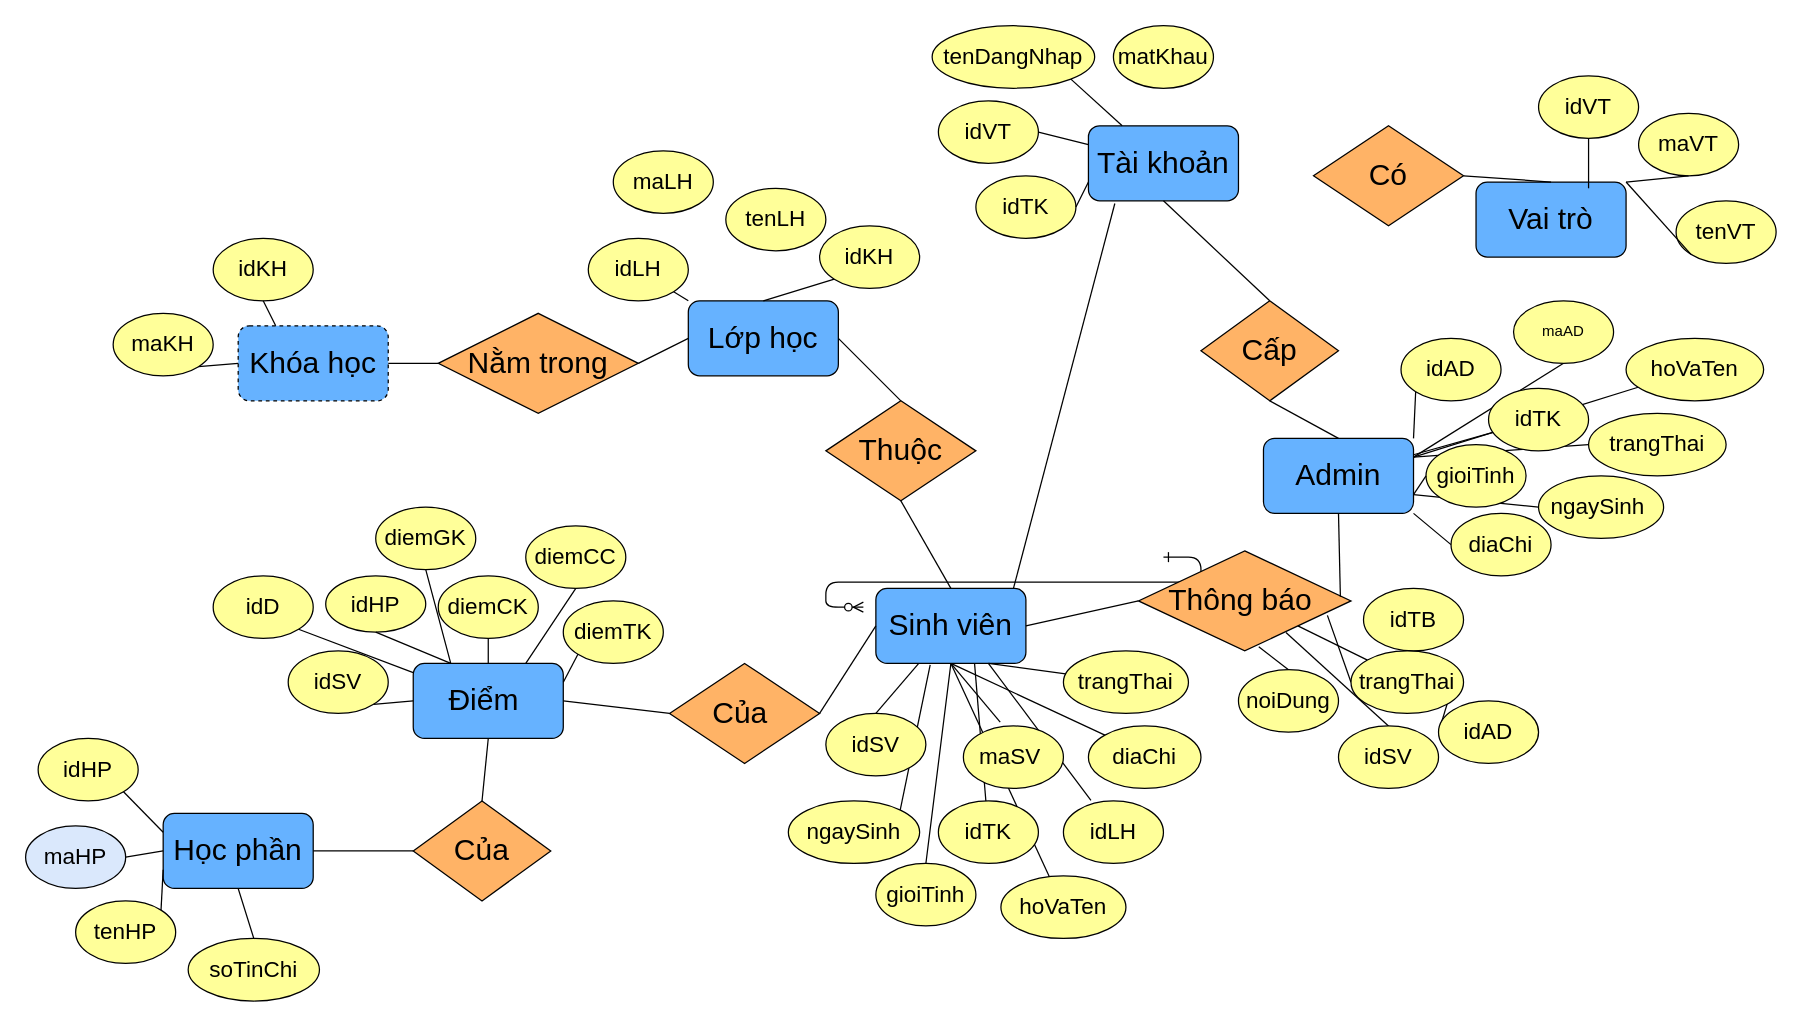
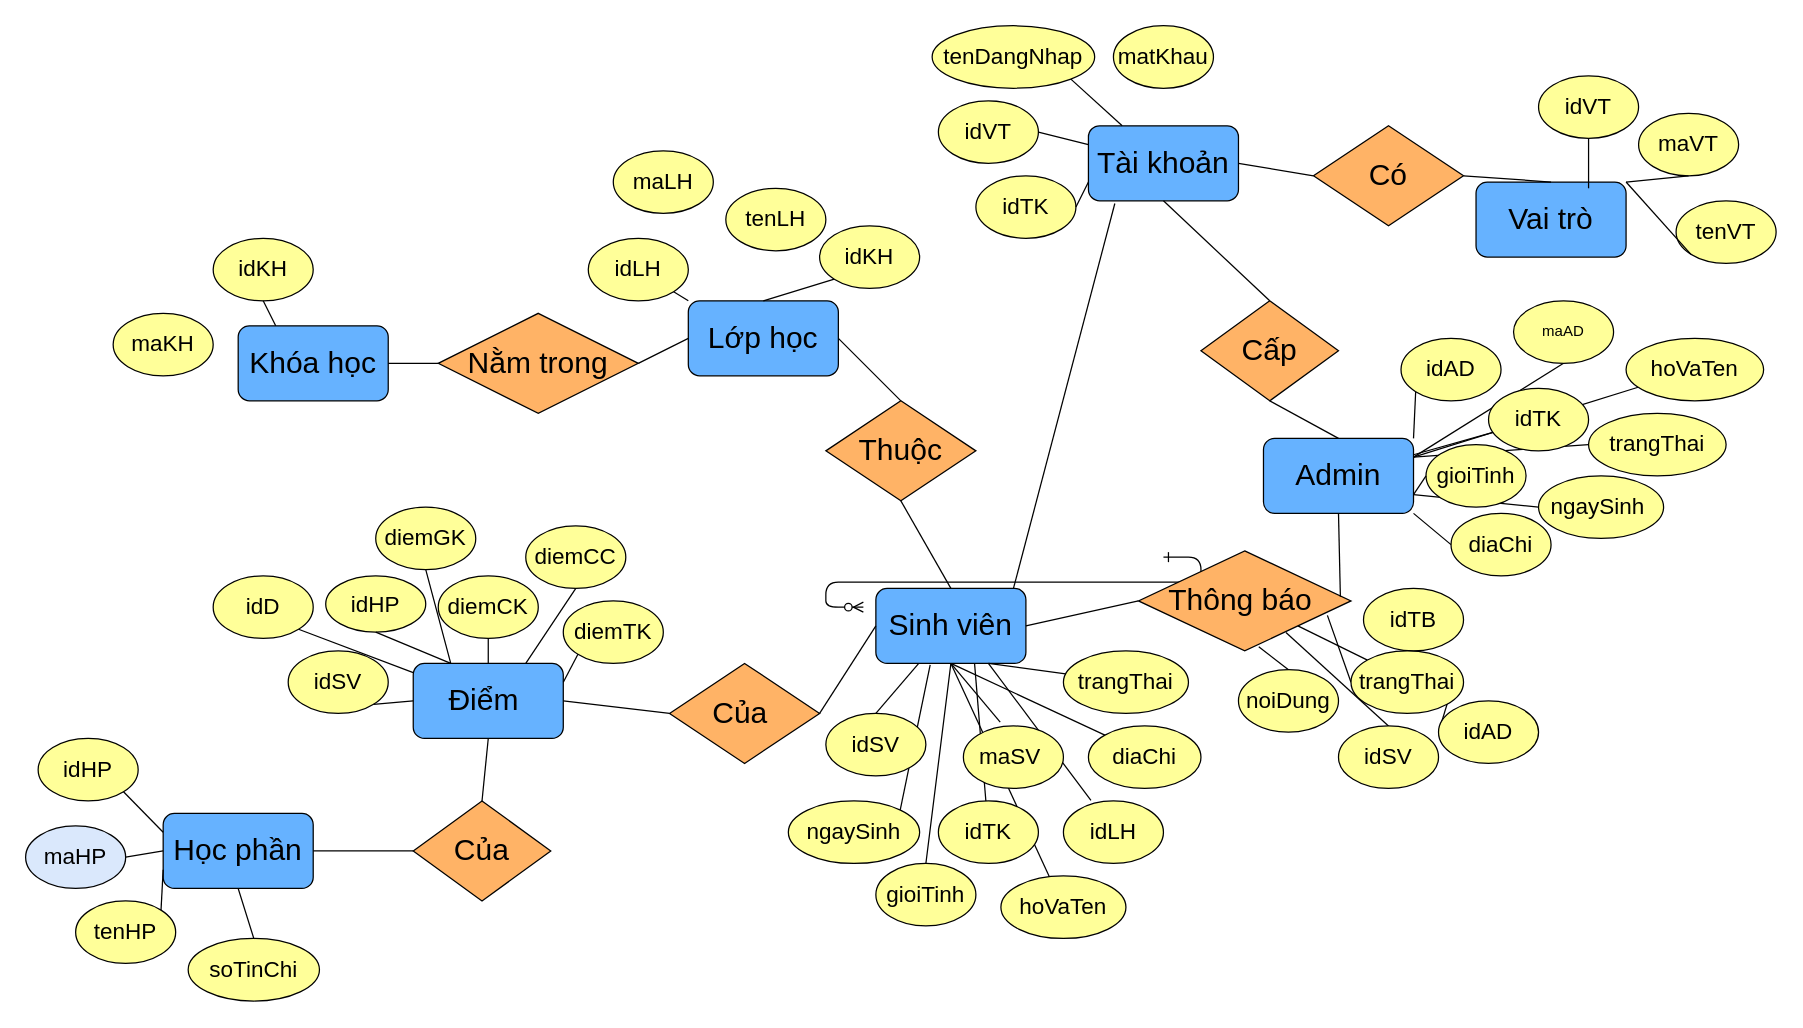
none -> (1276, 169)
(313, 363) -> (313, 363)
(219, 365) -> none
